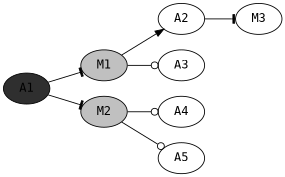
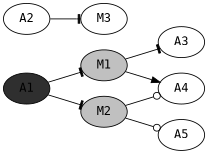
(139, 44) -> (139, 76)
(139, 65) -> (141, 54)
